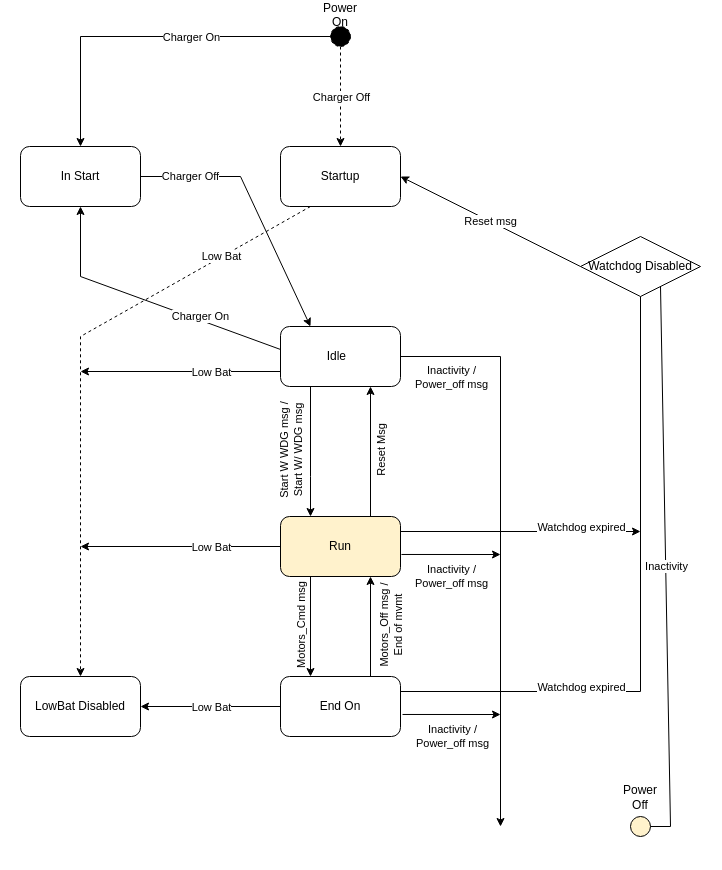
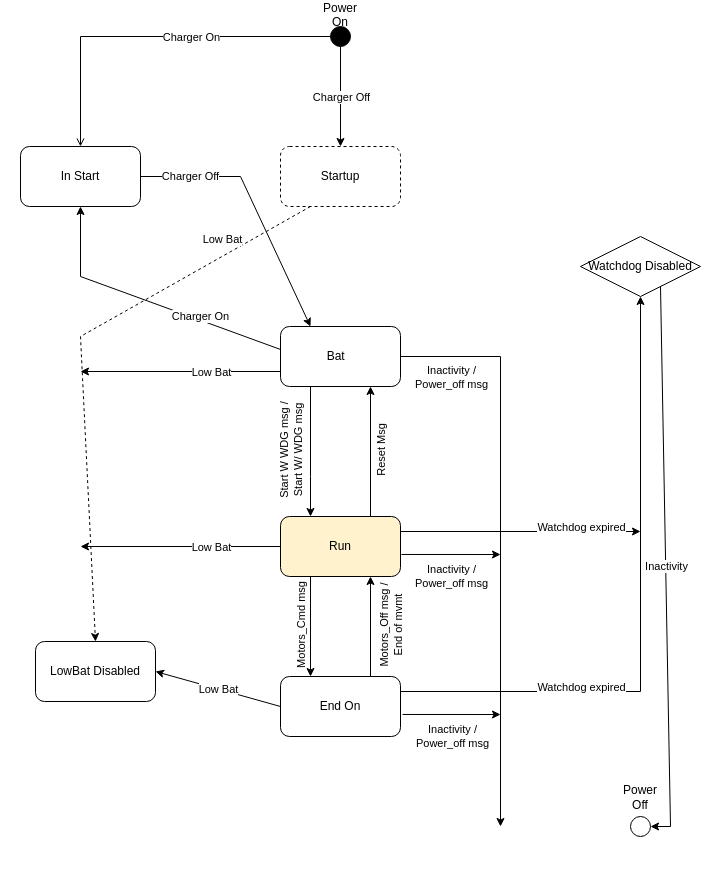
(341, 37) -> (341, 37)
(341, 68) -> (341, 68)
(81, 138) -> (81, 140)
(341, 177) -> (341, 177)
(493, 223) -> none
(641, 302) -> (641, 304)
(341, 357) -> (341, 357)
(81, 707) -> (96, 672)
(641, 827) -> (641, 827)
(656, 827) -> (658, 827)
